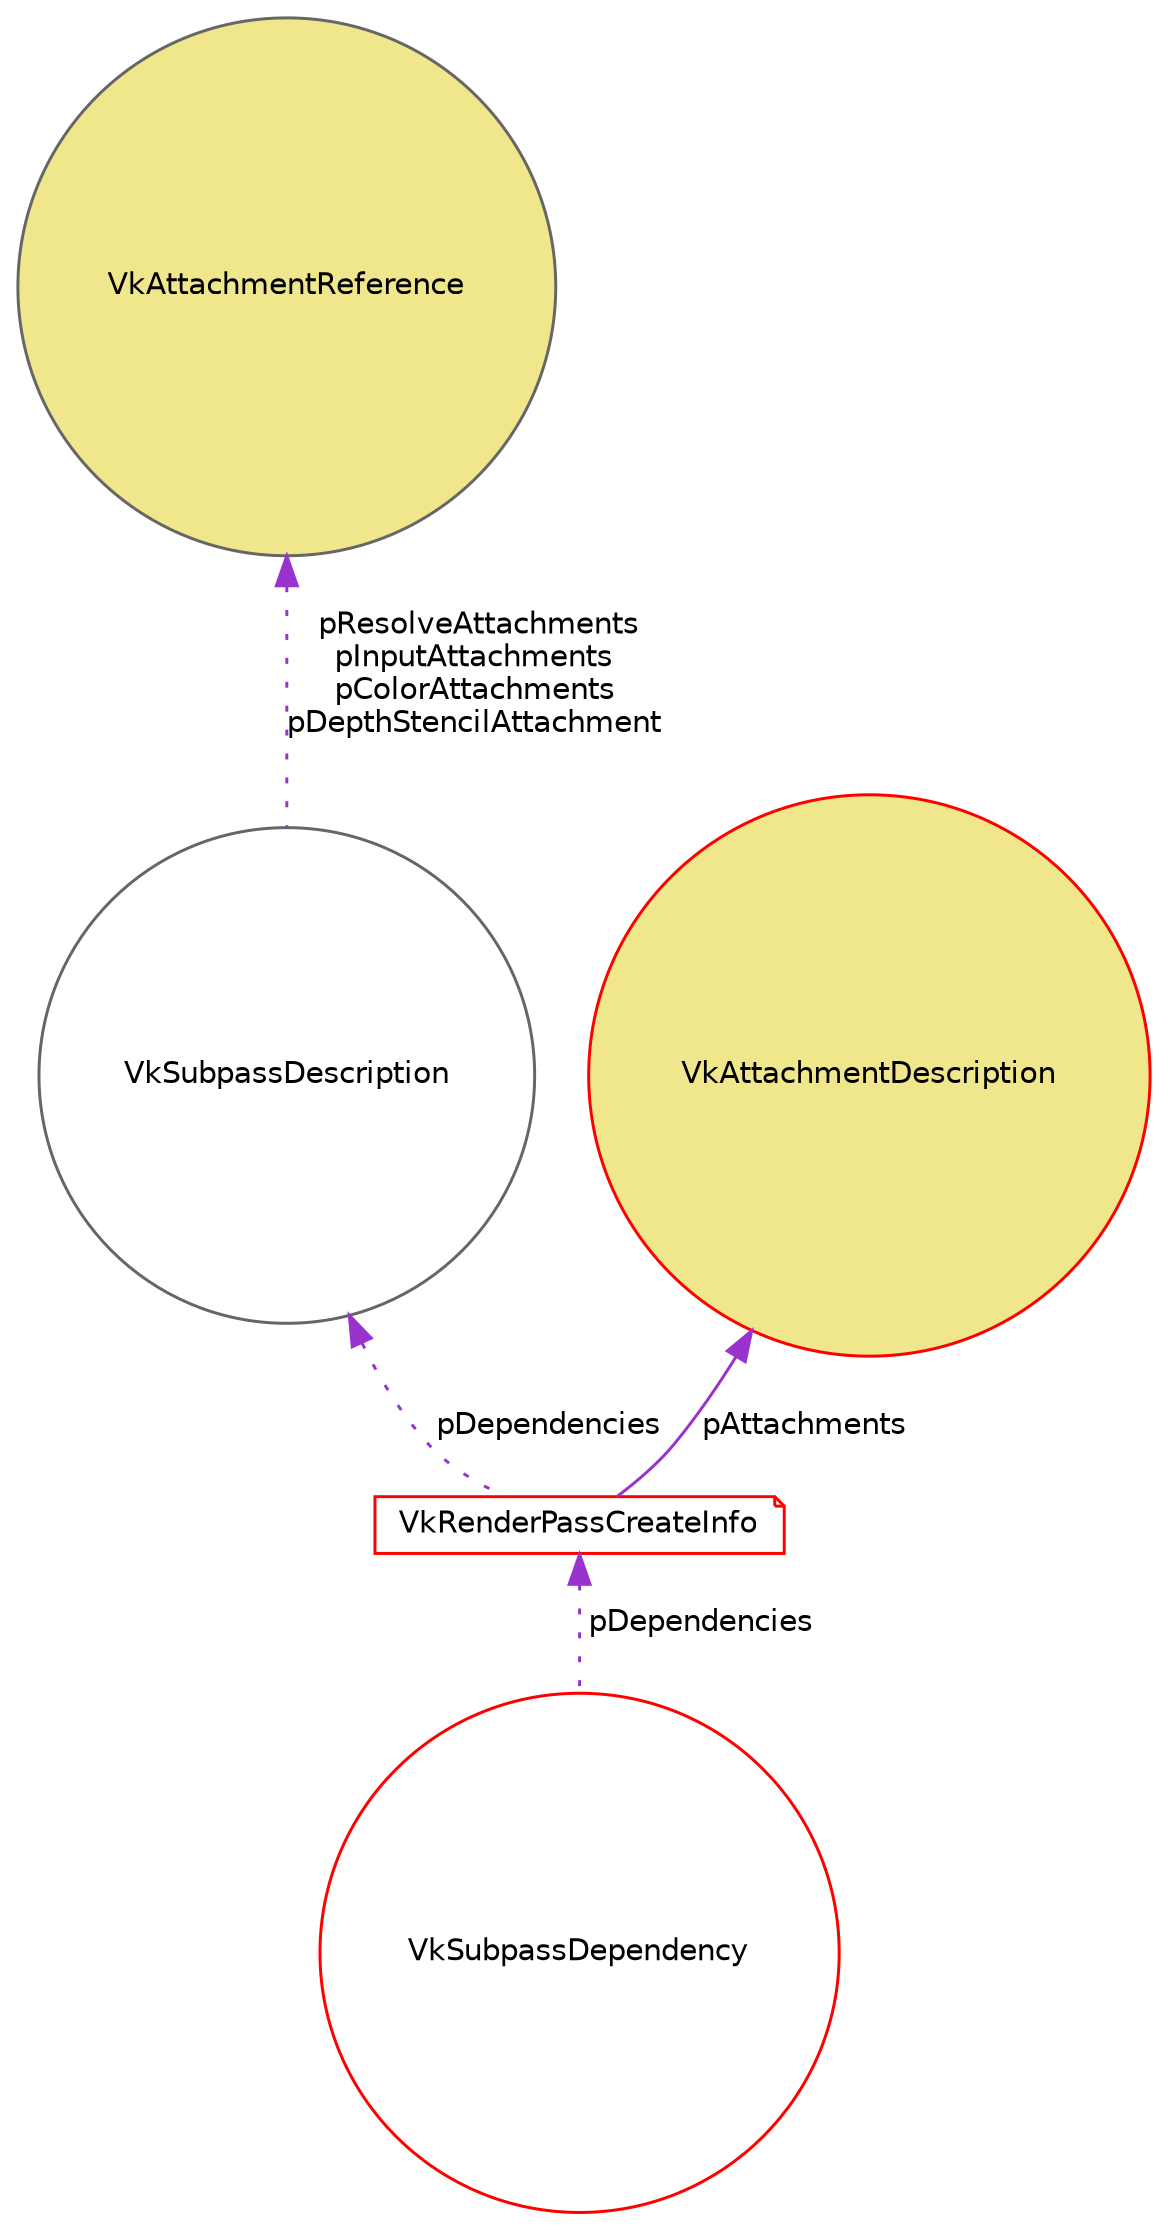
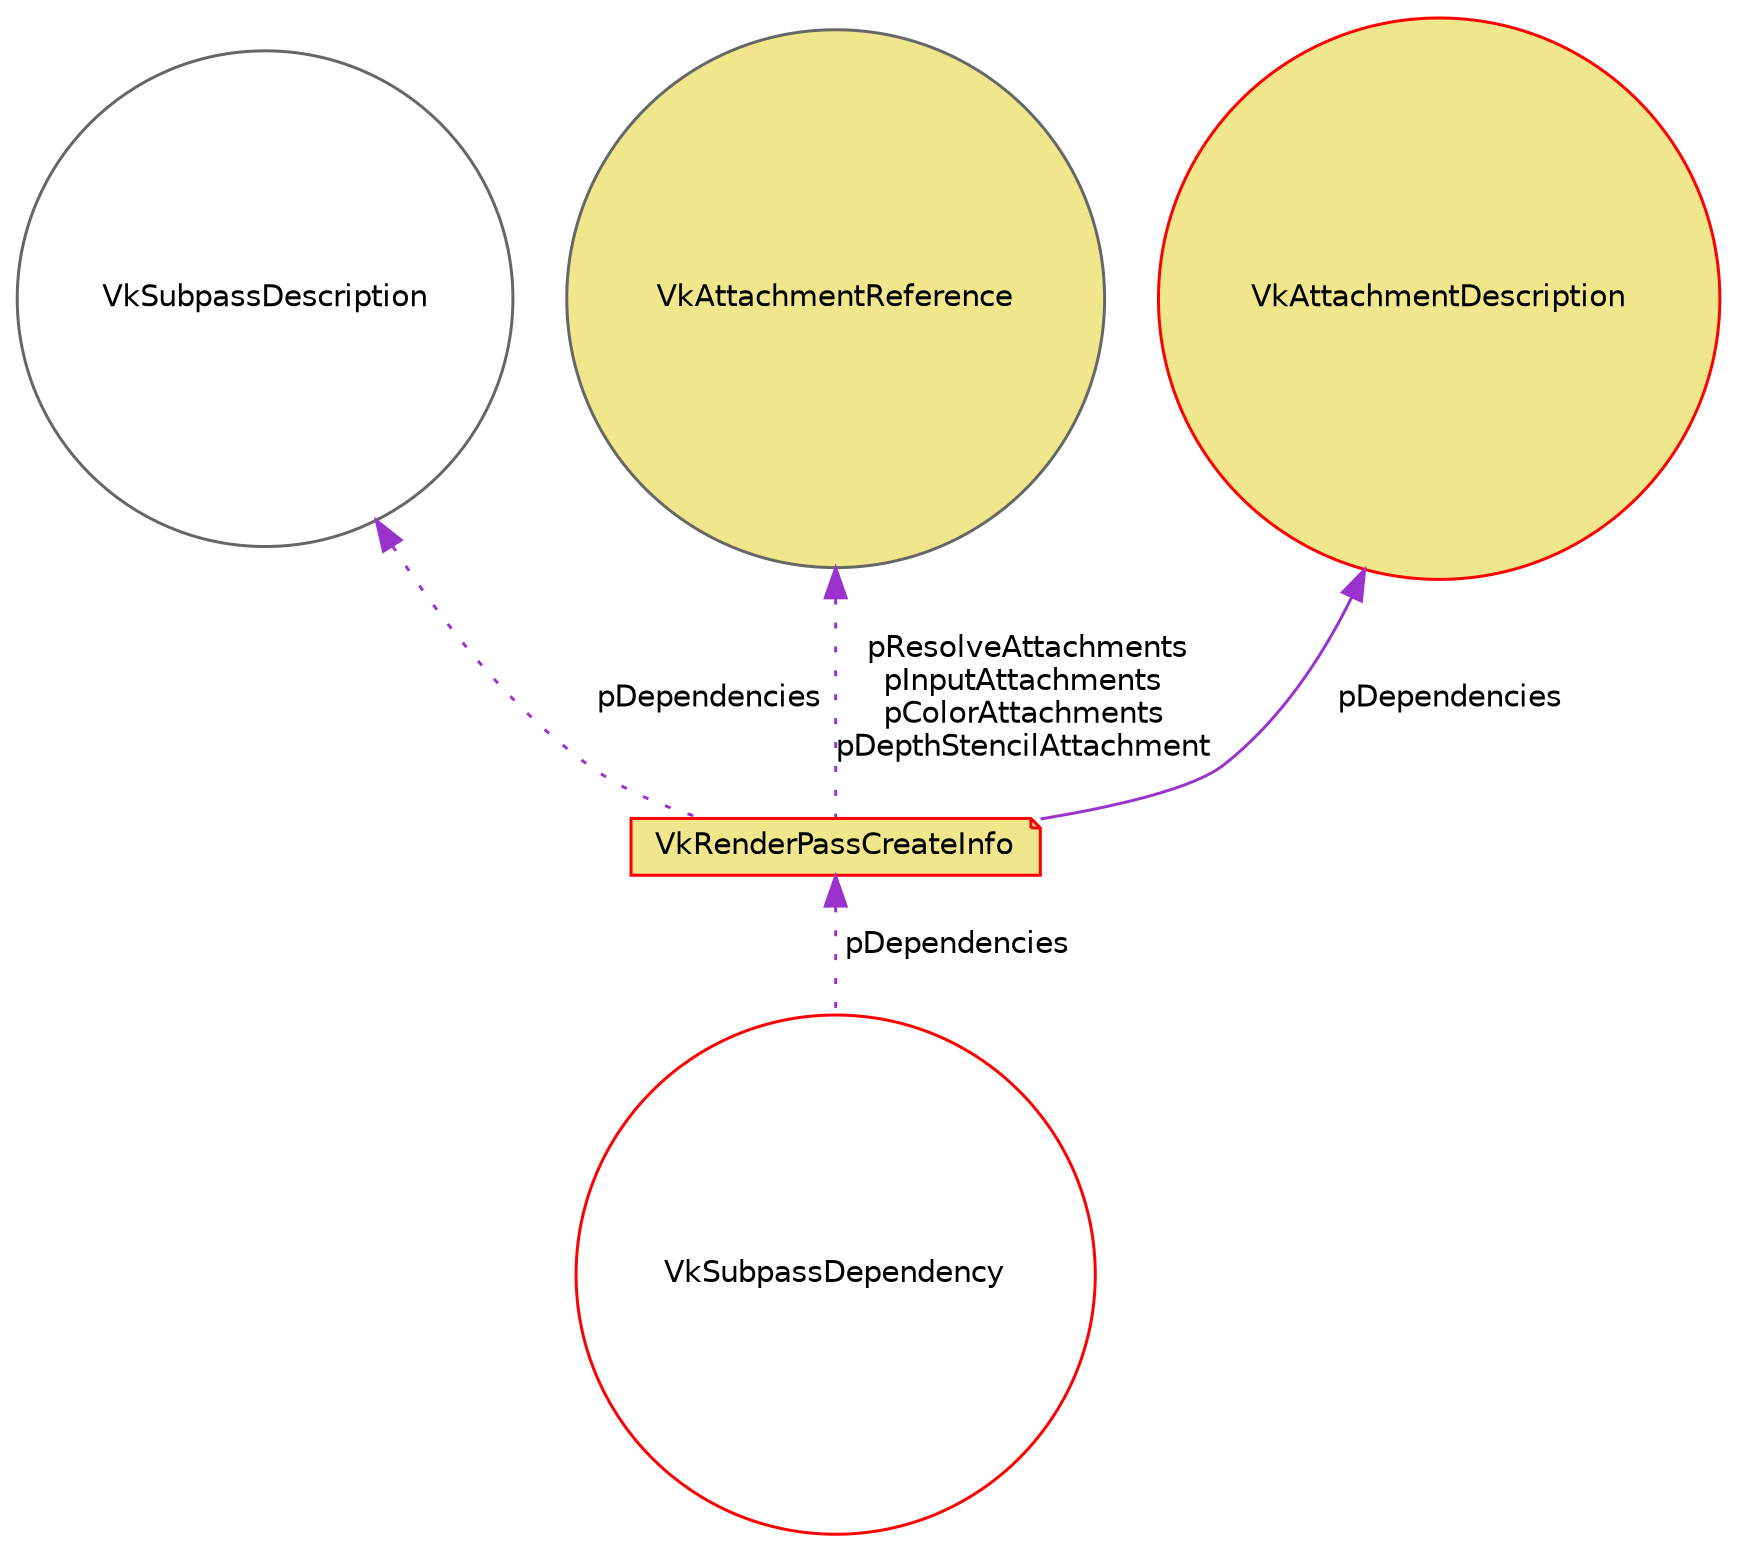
(287, 707) -> (836, 708)
(801, 1426) -> (1447, 699)
(580, 1525) -> (836, 847)
